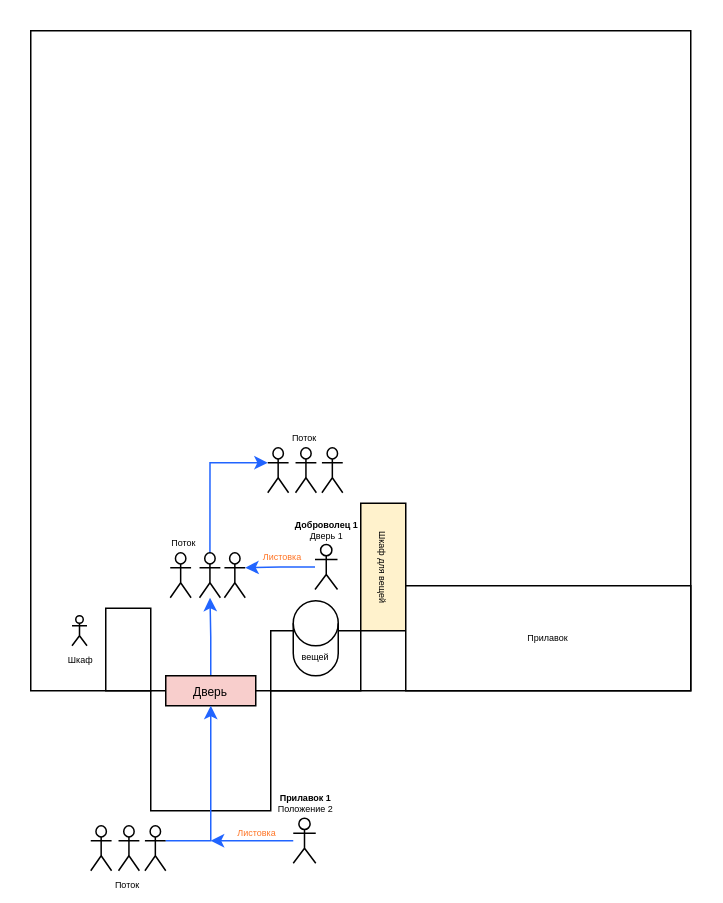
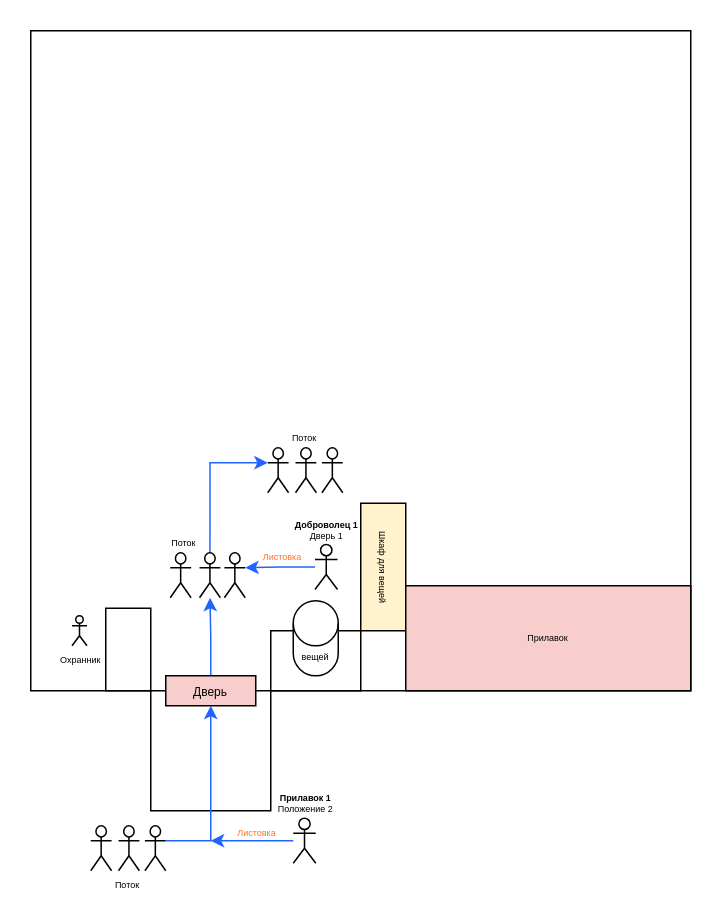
(548, 638) -> (548, 638)
(81, 662) -> (81, 662)
